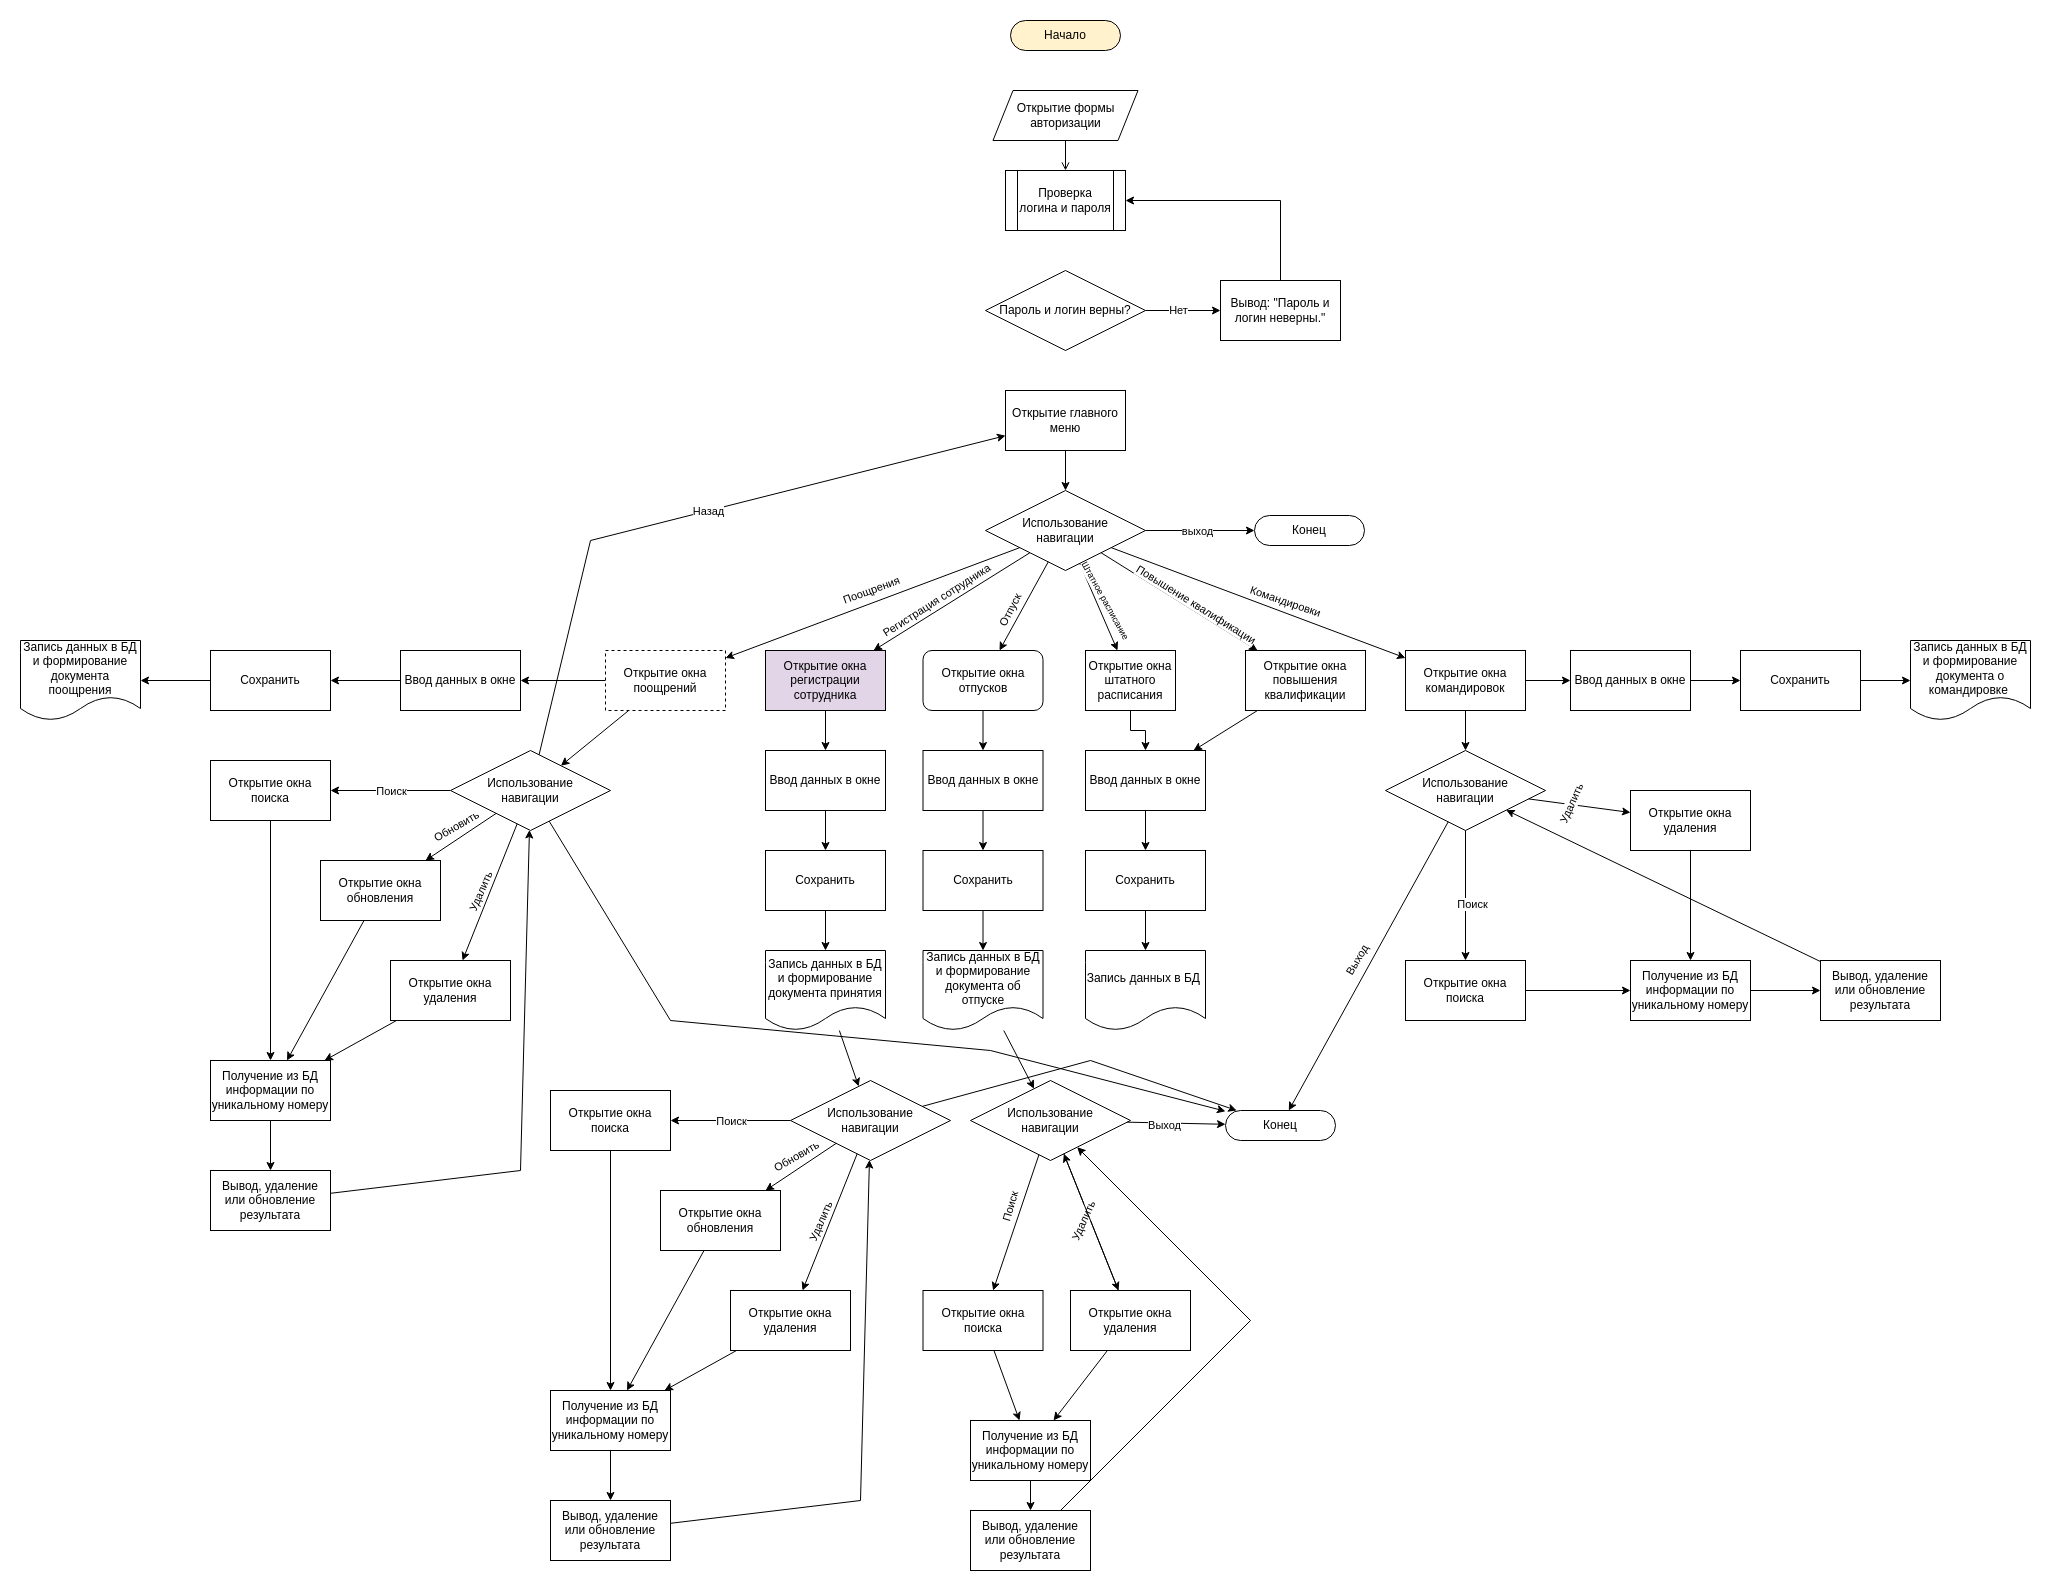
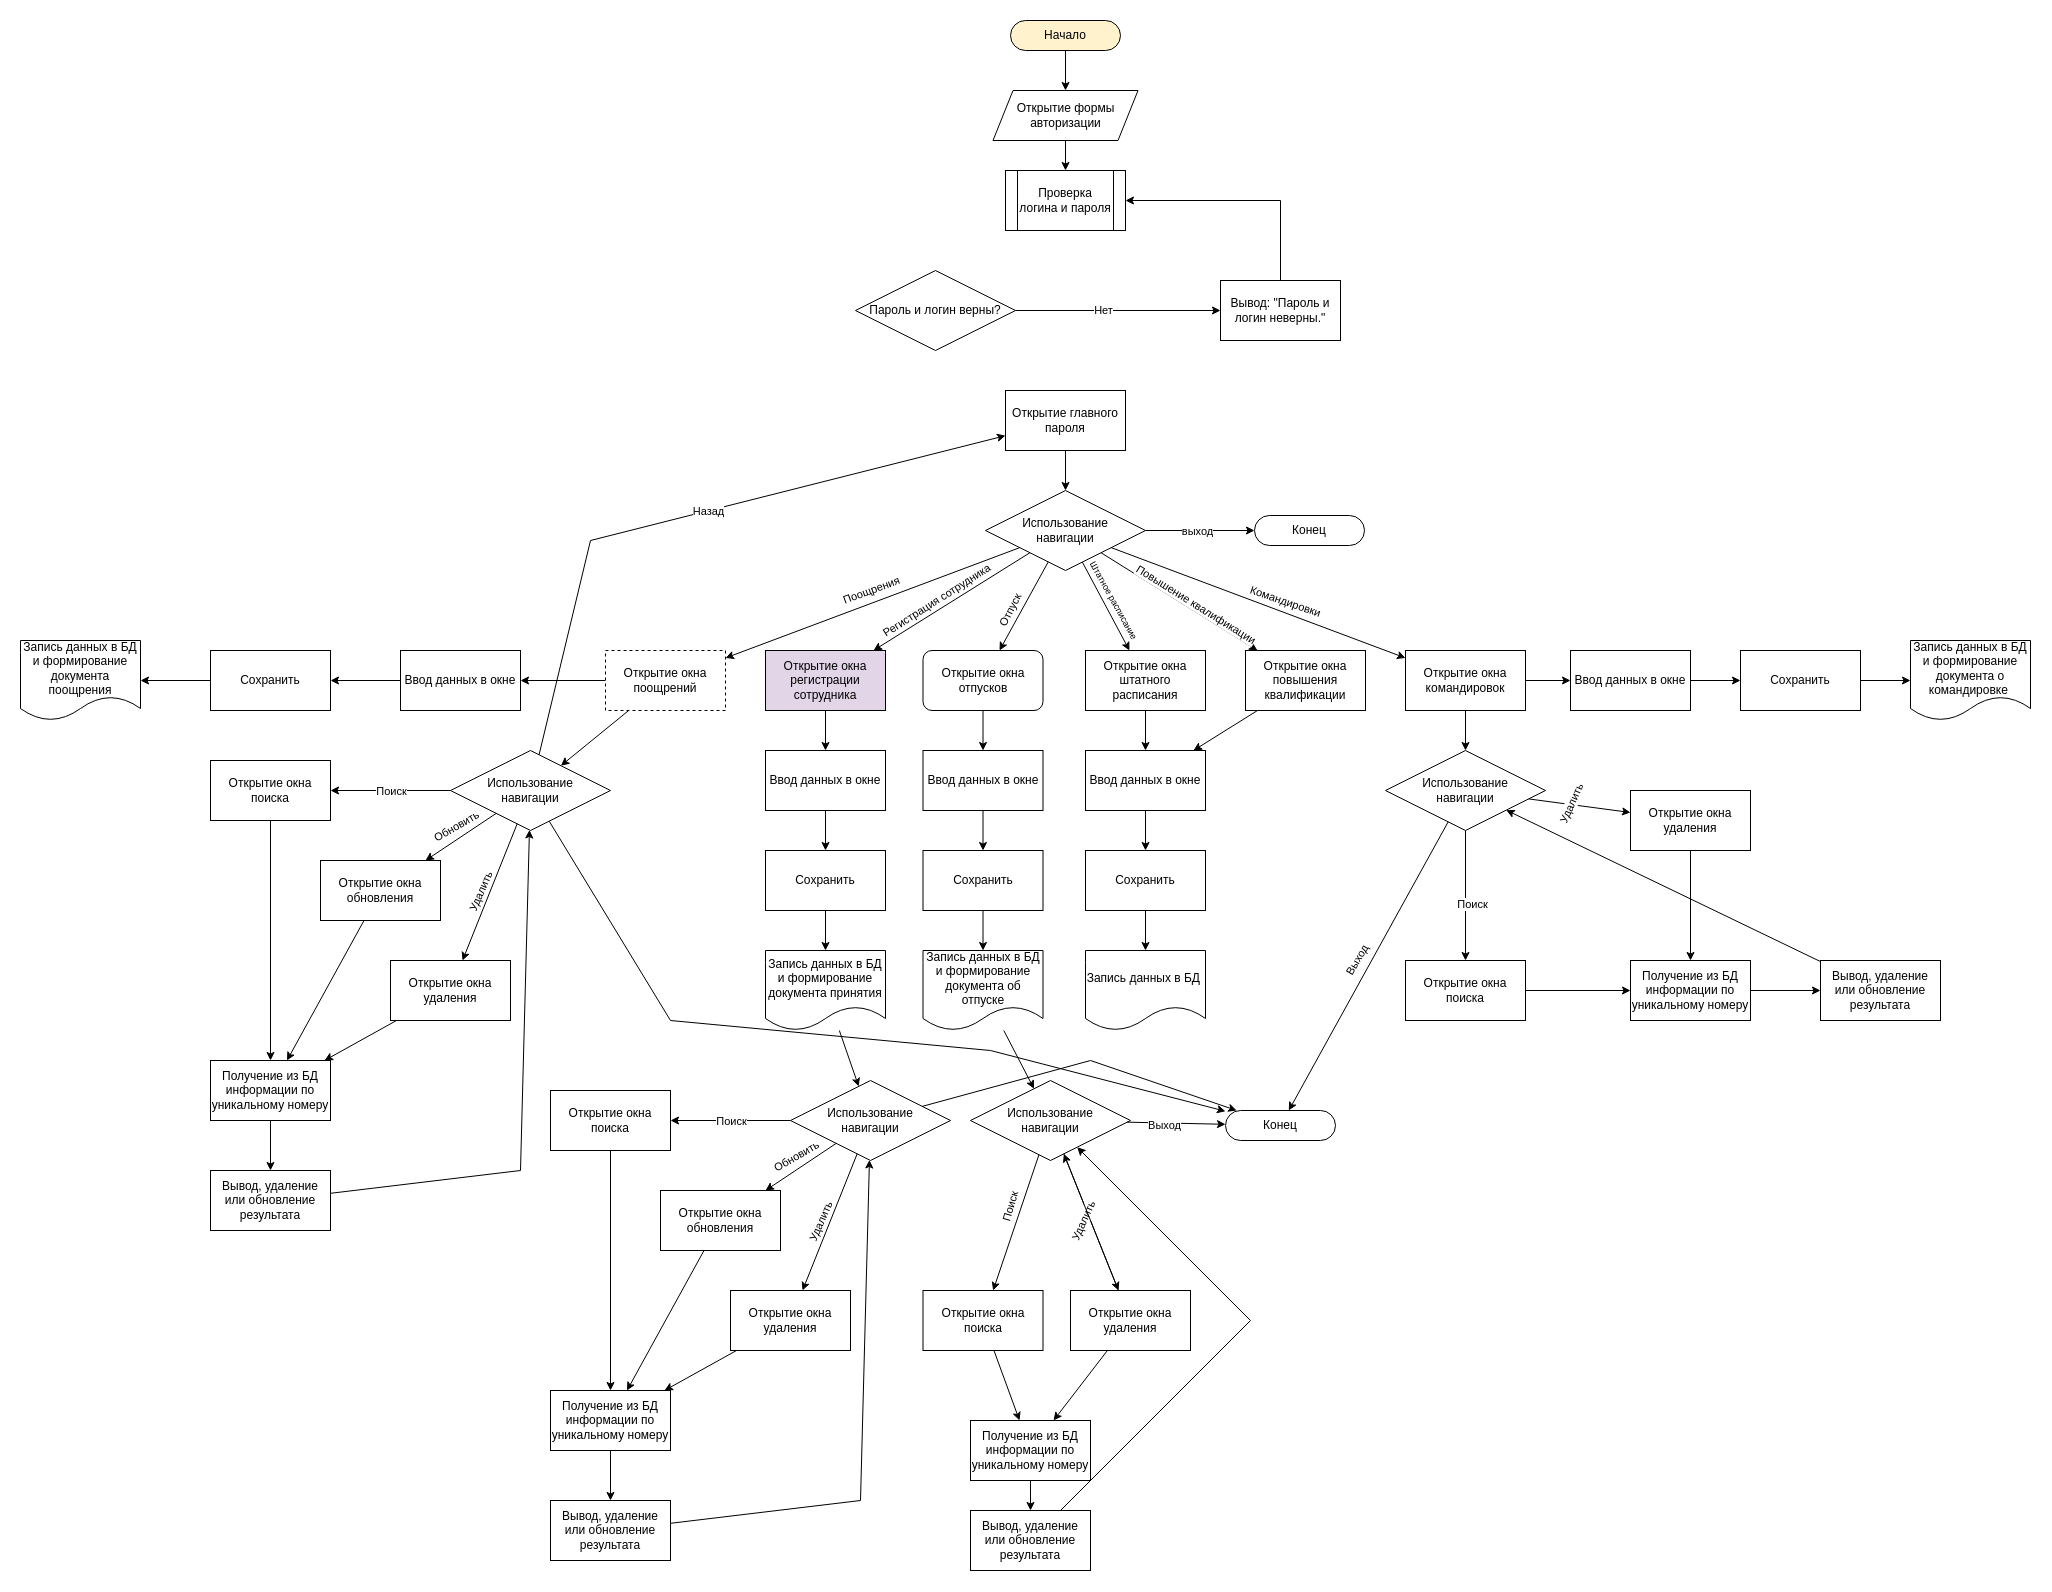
none -> (1066, 67)
(1066, 163) -> (1066, 162)
(1066, 311) -> (936, 311)
(1066, 421) -> (1066, 421)
(1131, 681) -> (1146, 681)
